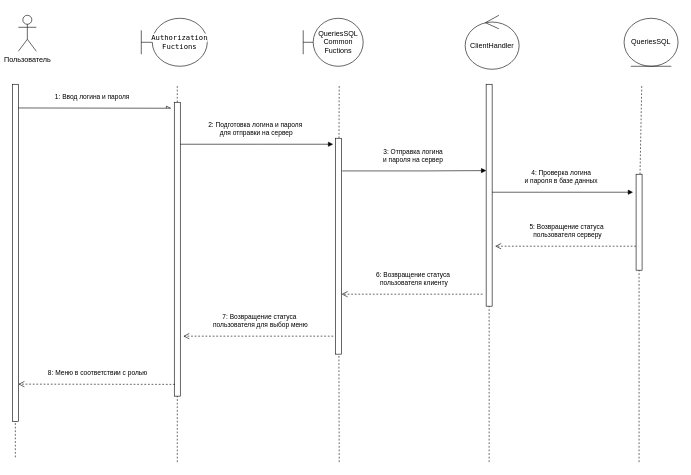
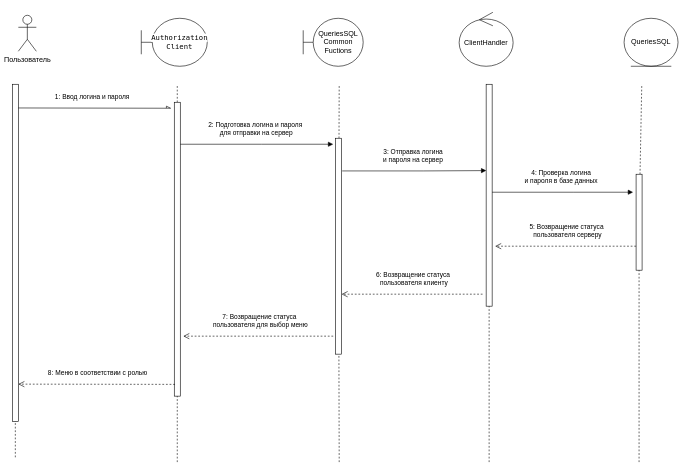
(180, 42) -> (180, 42)
(492, 42) -> (486, 39)
